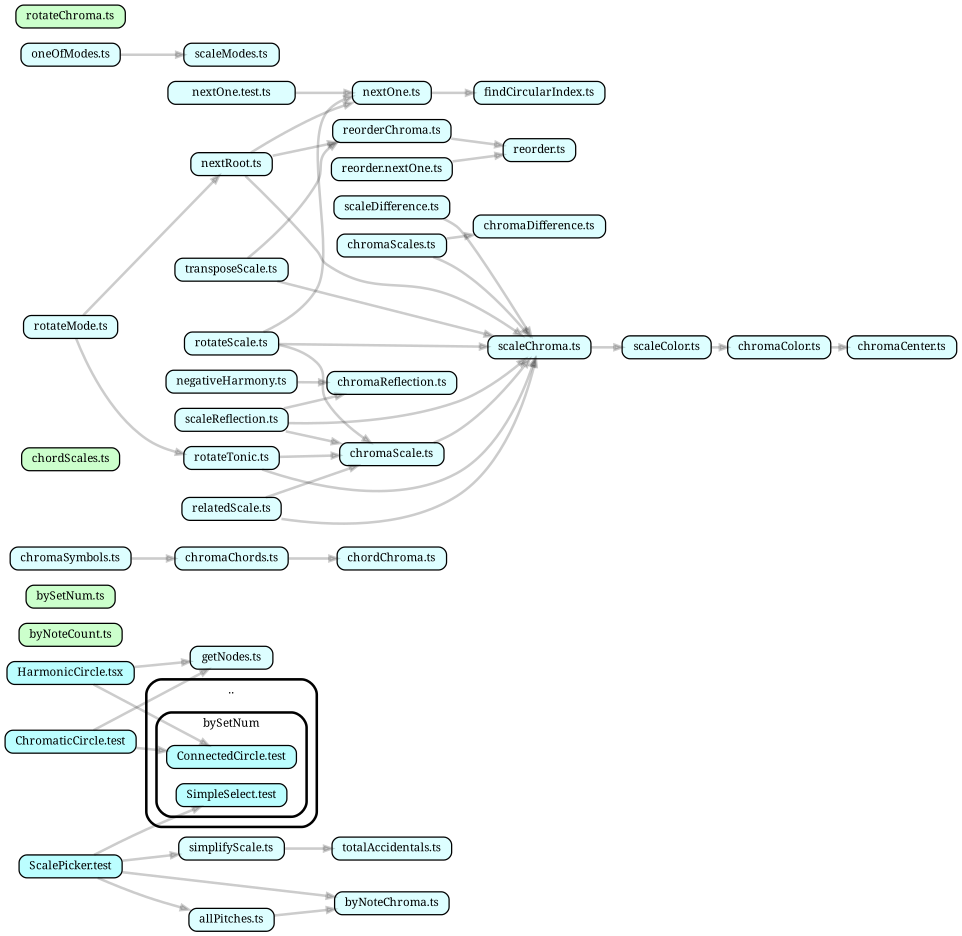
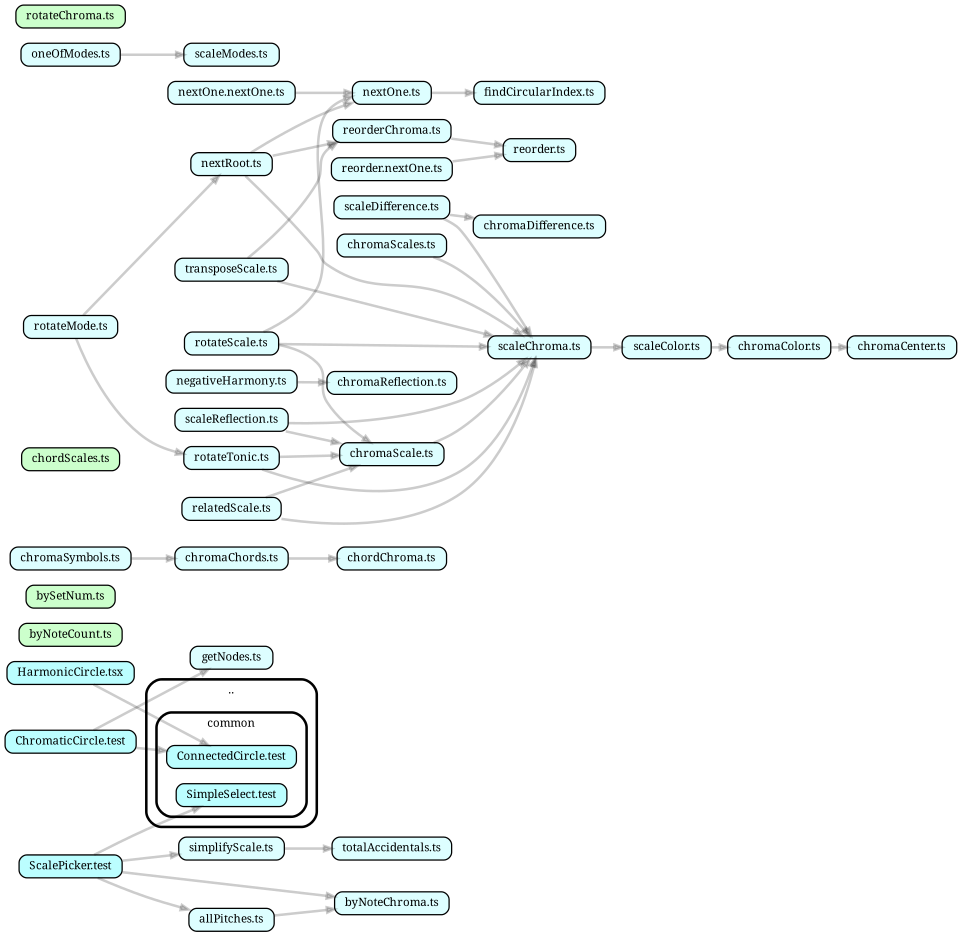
(232, 93) -> (232, 93)
(456, 237) -> (458, 216)
(310, 402) -> none
(158, 665) -> none
(232, 724) -> (232, 724)
